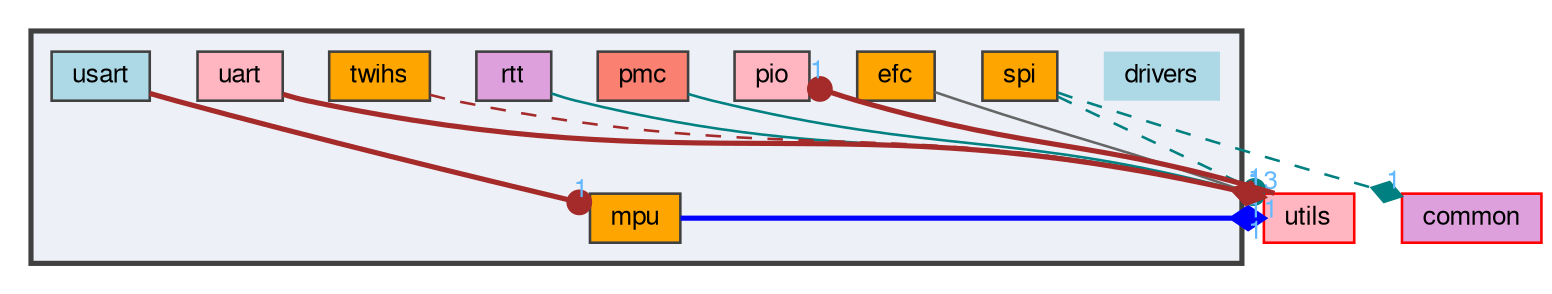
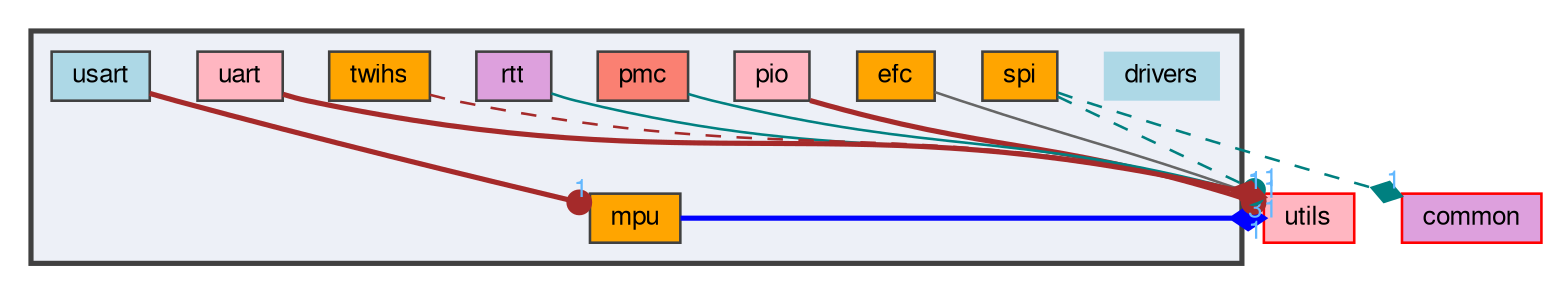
(951, 124) -> (1027, 147)
